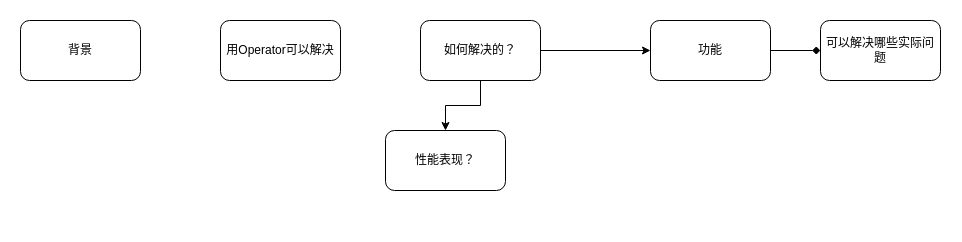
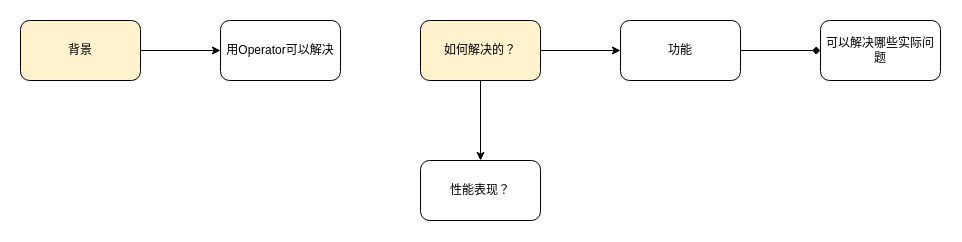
(81, 51) -> (81, 51)
none -> (177, 51)
(481, 51) -> (481, 51)
(711, 51) -> (681, 51)
(446, 161) -> (481, 191)
